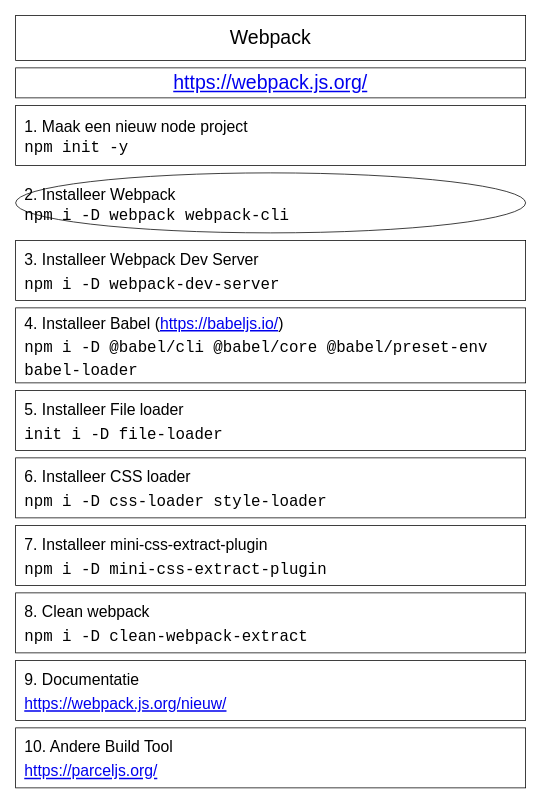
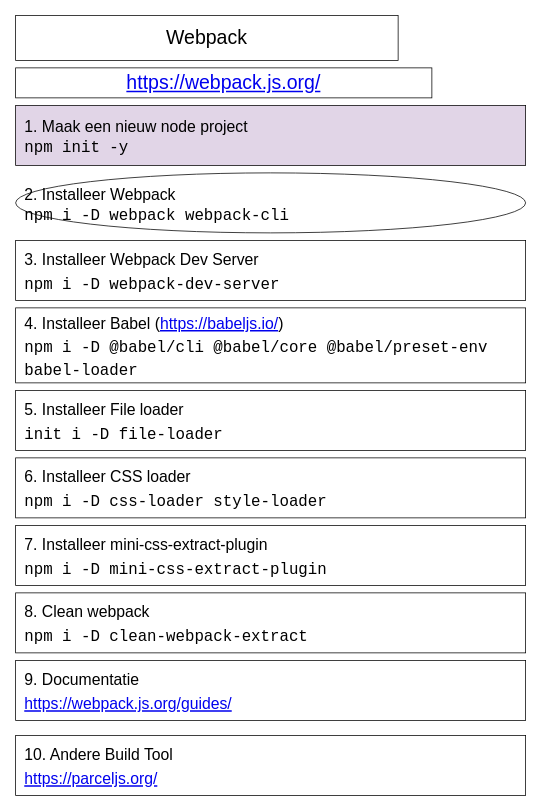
(270, 38) -> (207, 38)
(270, 83) -> (224, 83)
(270, 135) -> (270, 135)
(173, 690) -> (178, 690)
(270, 758) -> (270, 765)
